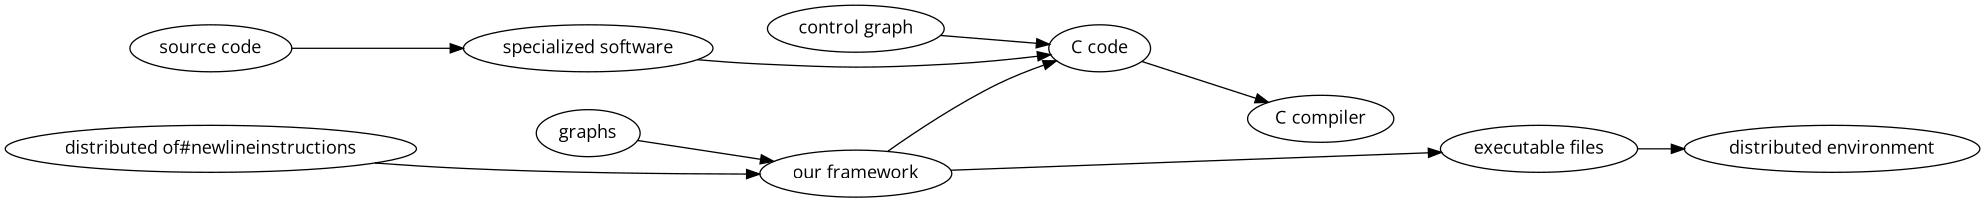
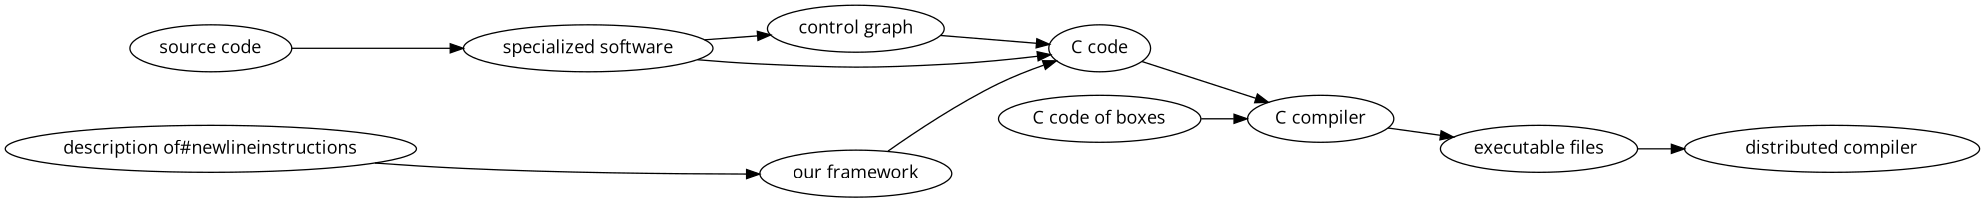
none -> (731, 38)
none -> (1100, 119)
(588, 133) -> none
(211, 149) -> (211, 149)
(1832, 149) -> (1832, 149)
(1190, 162) -> (1414, 132)
